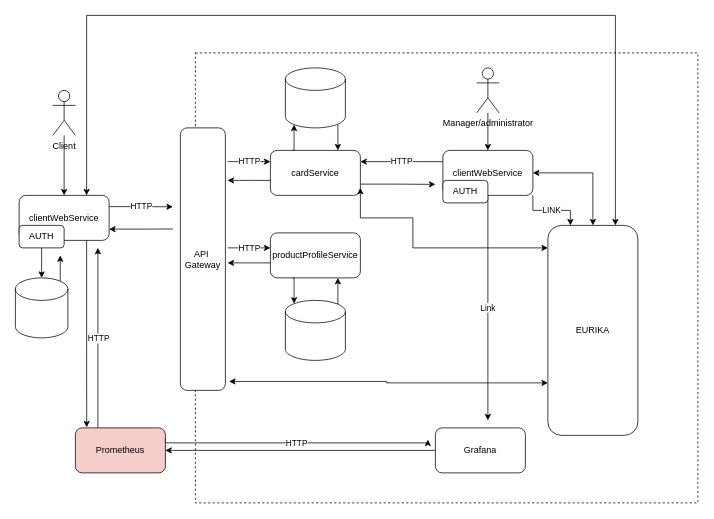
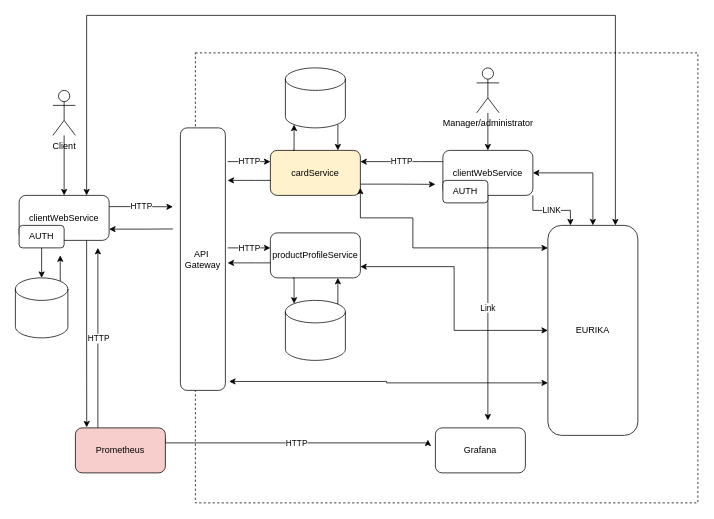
(315, 173) -> (315, 173)
none -> (498, 330)
(303, 450) -> none
